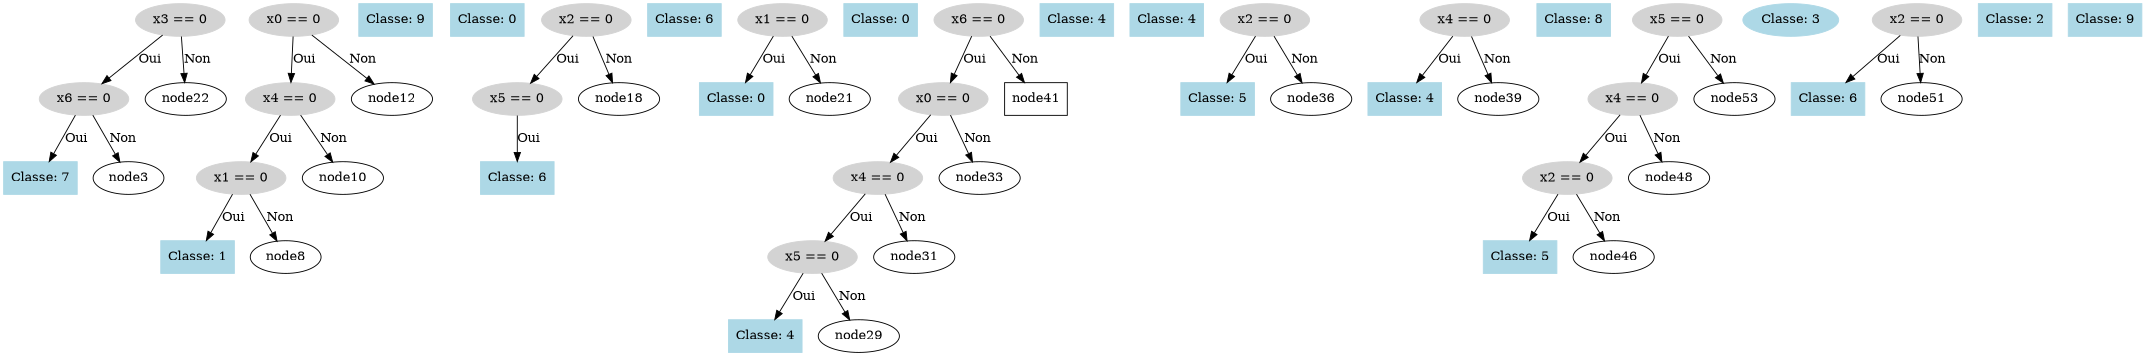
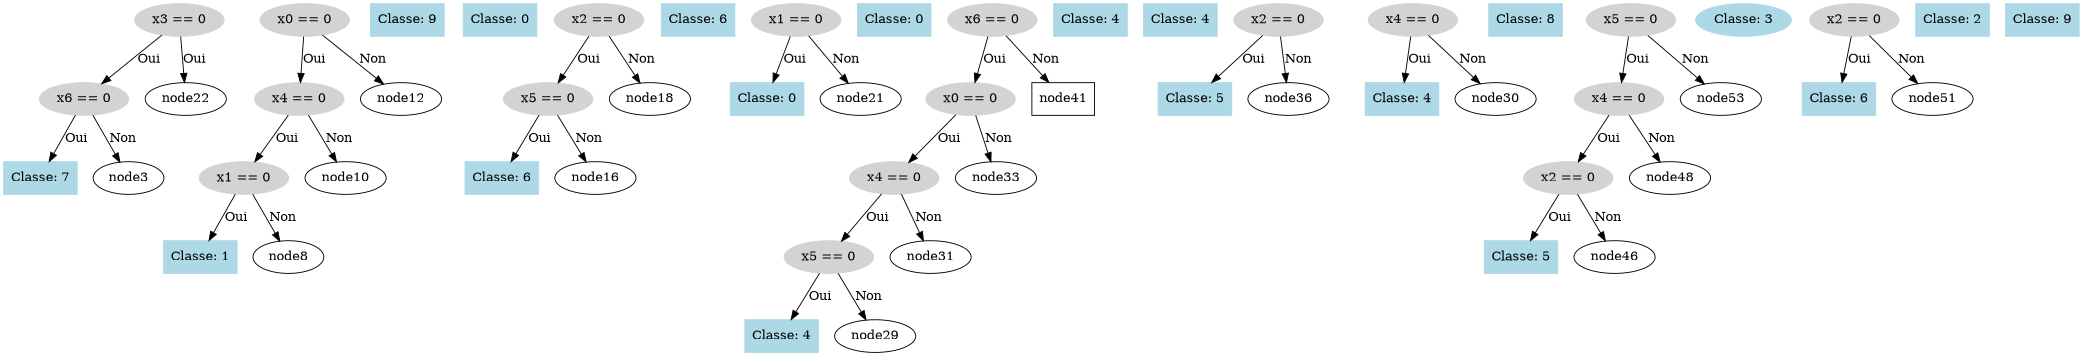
(198, 59) -> (194, 59)
(1498, 99) -> (1496, 99)
none -> (595, 178)
